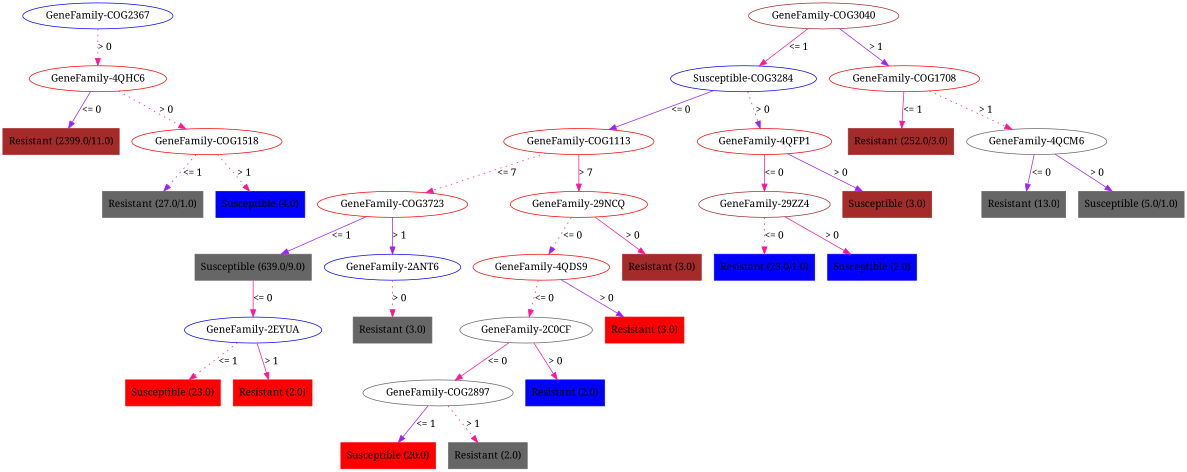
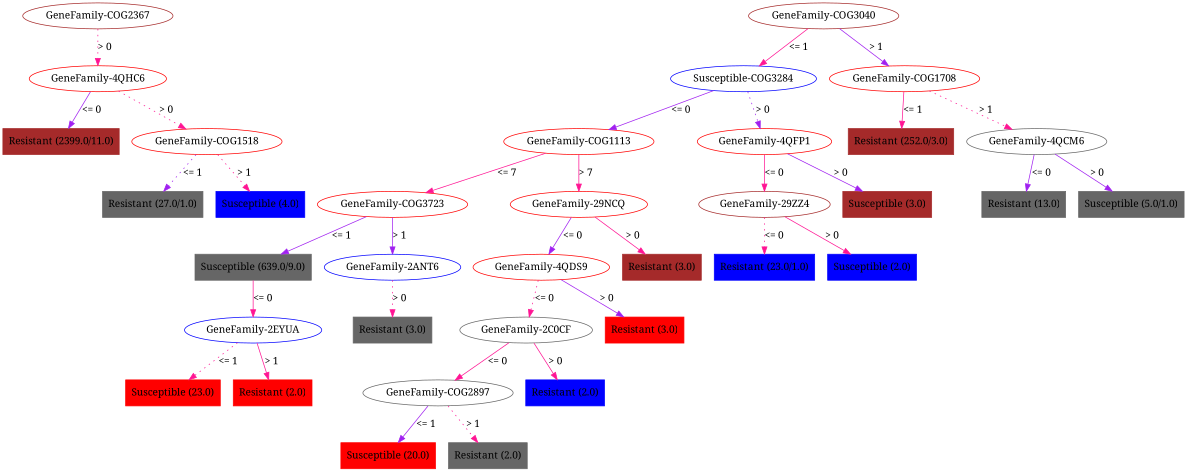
(98, 16) -> (98, 16)
(489, 172) -> (489, 172)
(562, 233) -> (562, 233)
